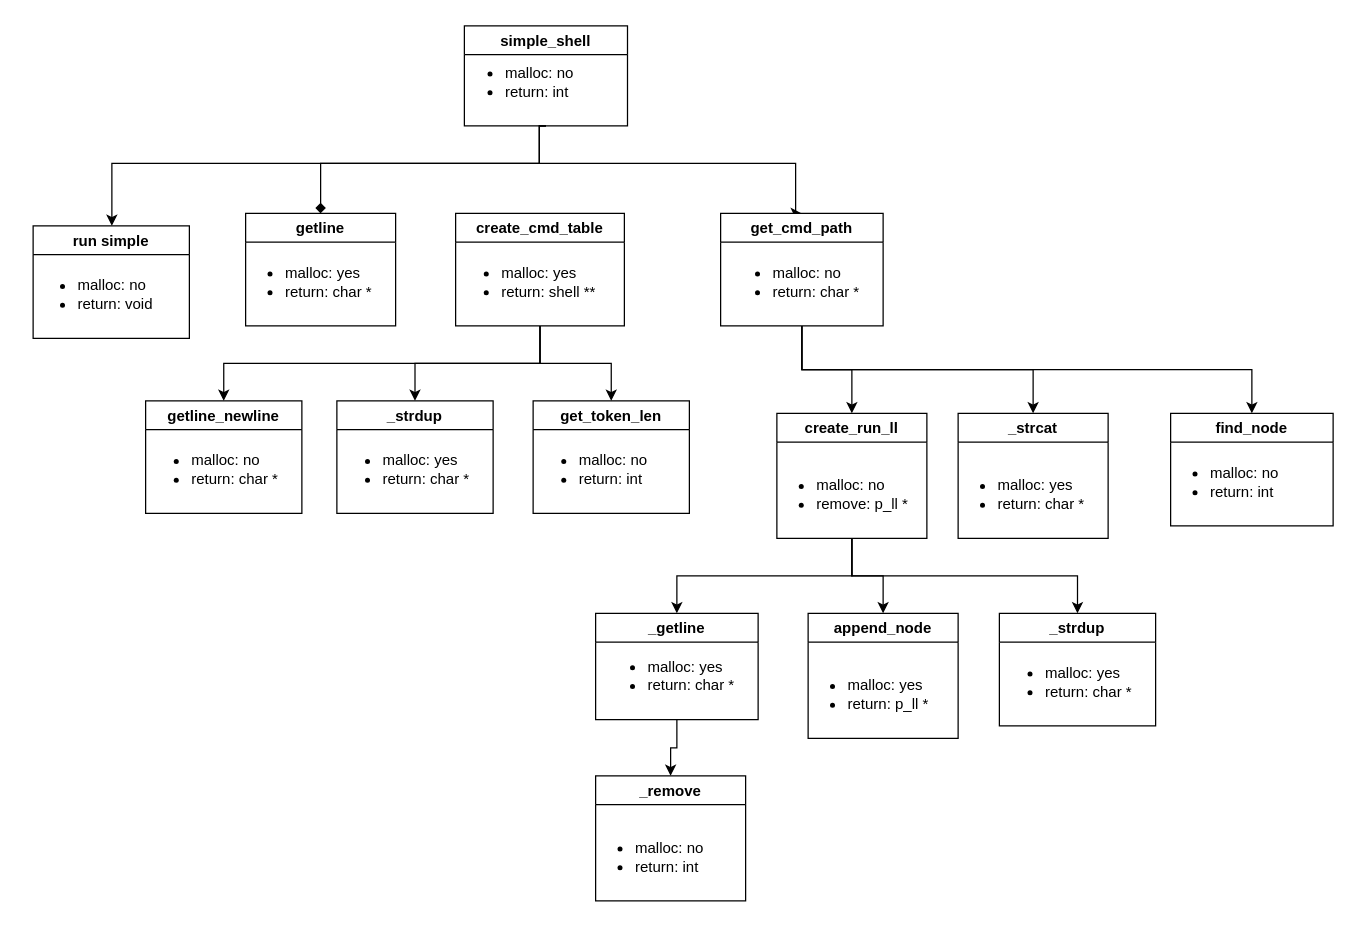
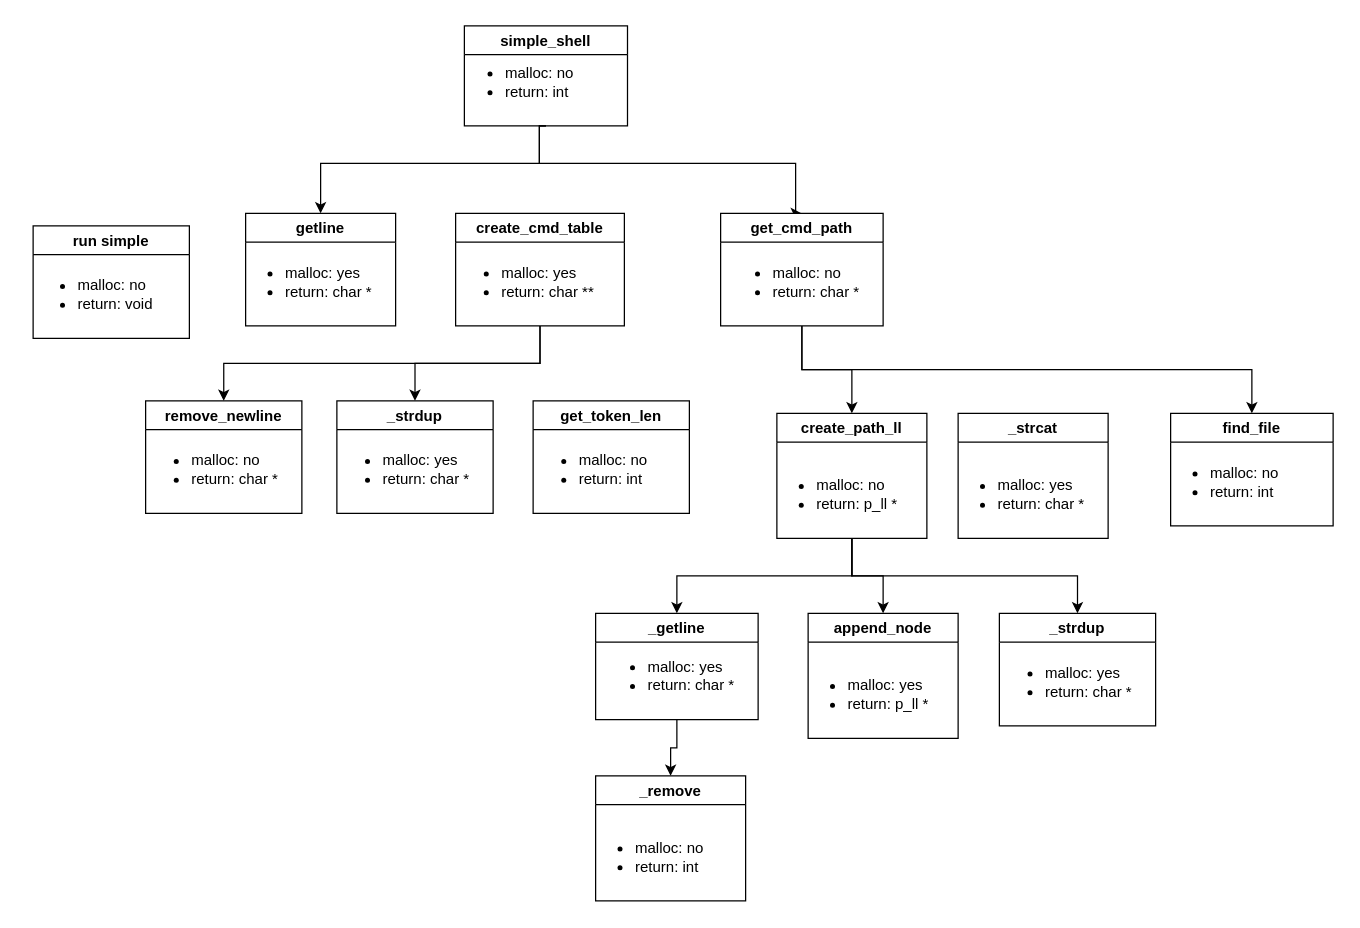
(188, 163) -> none
(321, 202) -> (321, 203)
(509, 282) -> (509, 282)
(591, 363) -> none
(1033, 389) -> none
(223, 416) -> (223, 416)
(851, 428) -> (851, 428)
(1251, 428) -> (1251, 428)
(816, 494) -> (816, 494)
